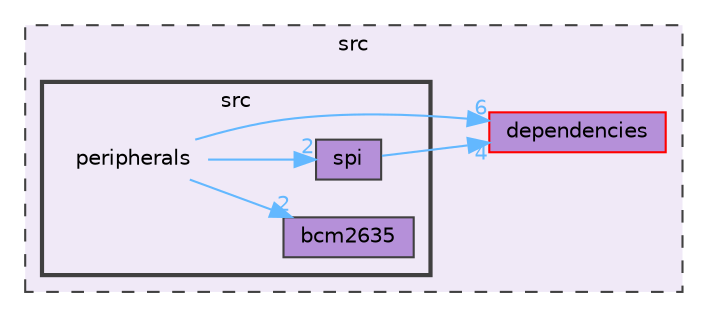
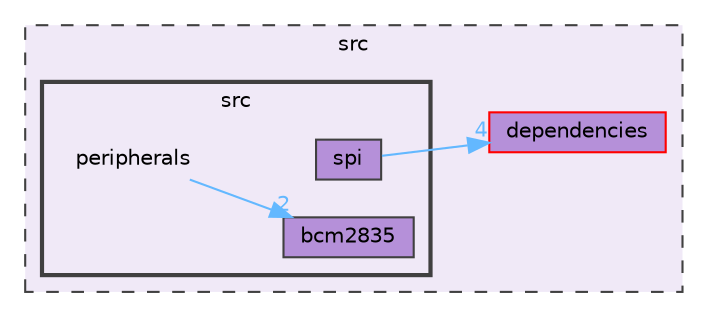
(330, 115) -> none
(251, 160) -> none
(349, 237) -> (349, 237)
